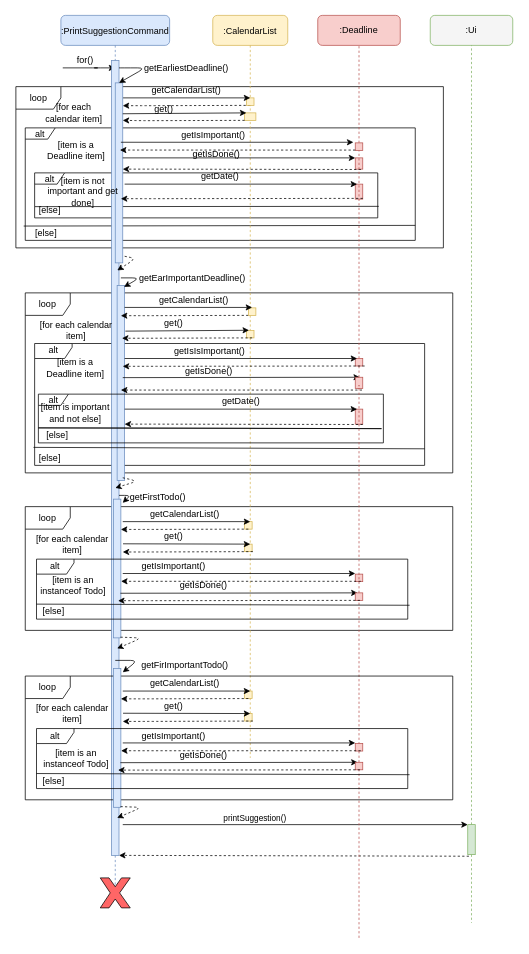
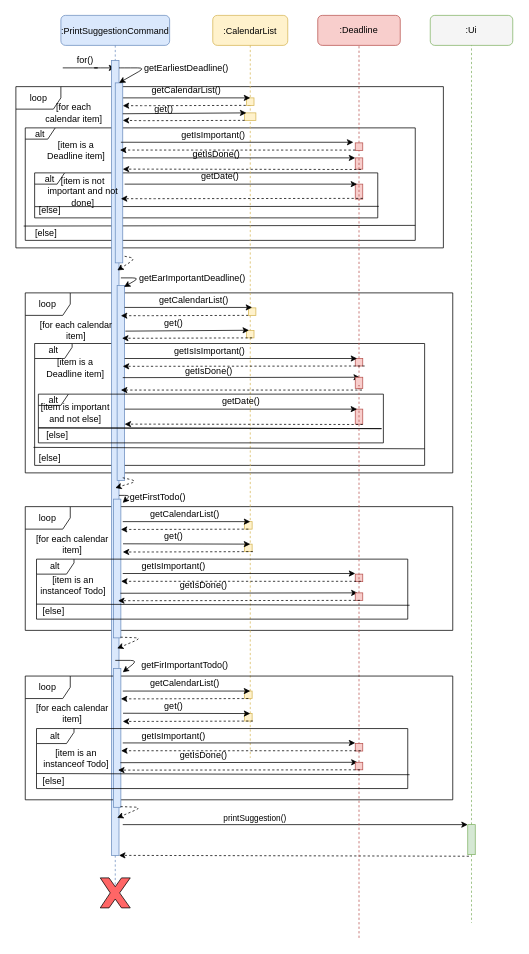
(83, 192) -> (83, 192)
